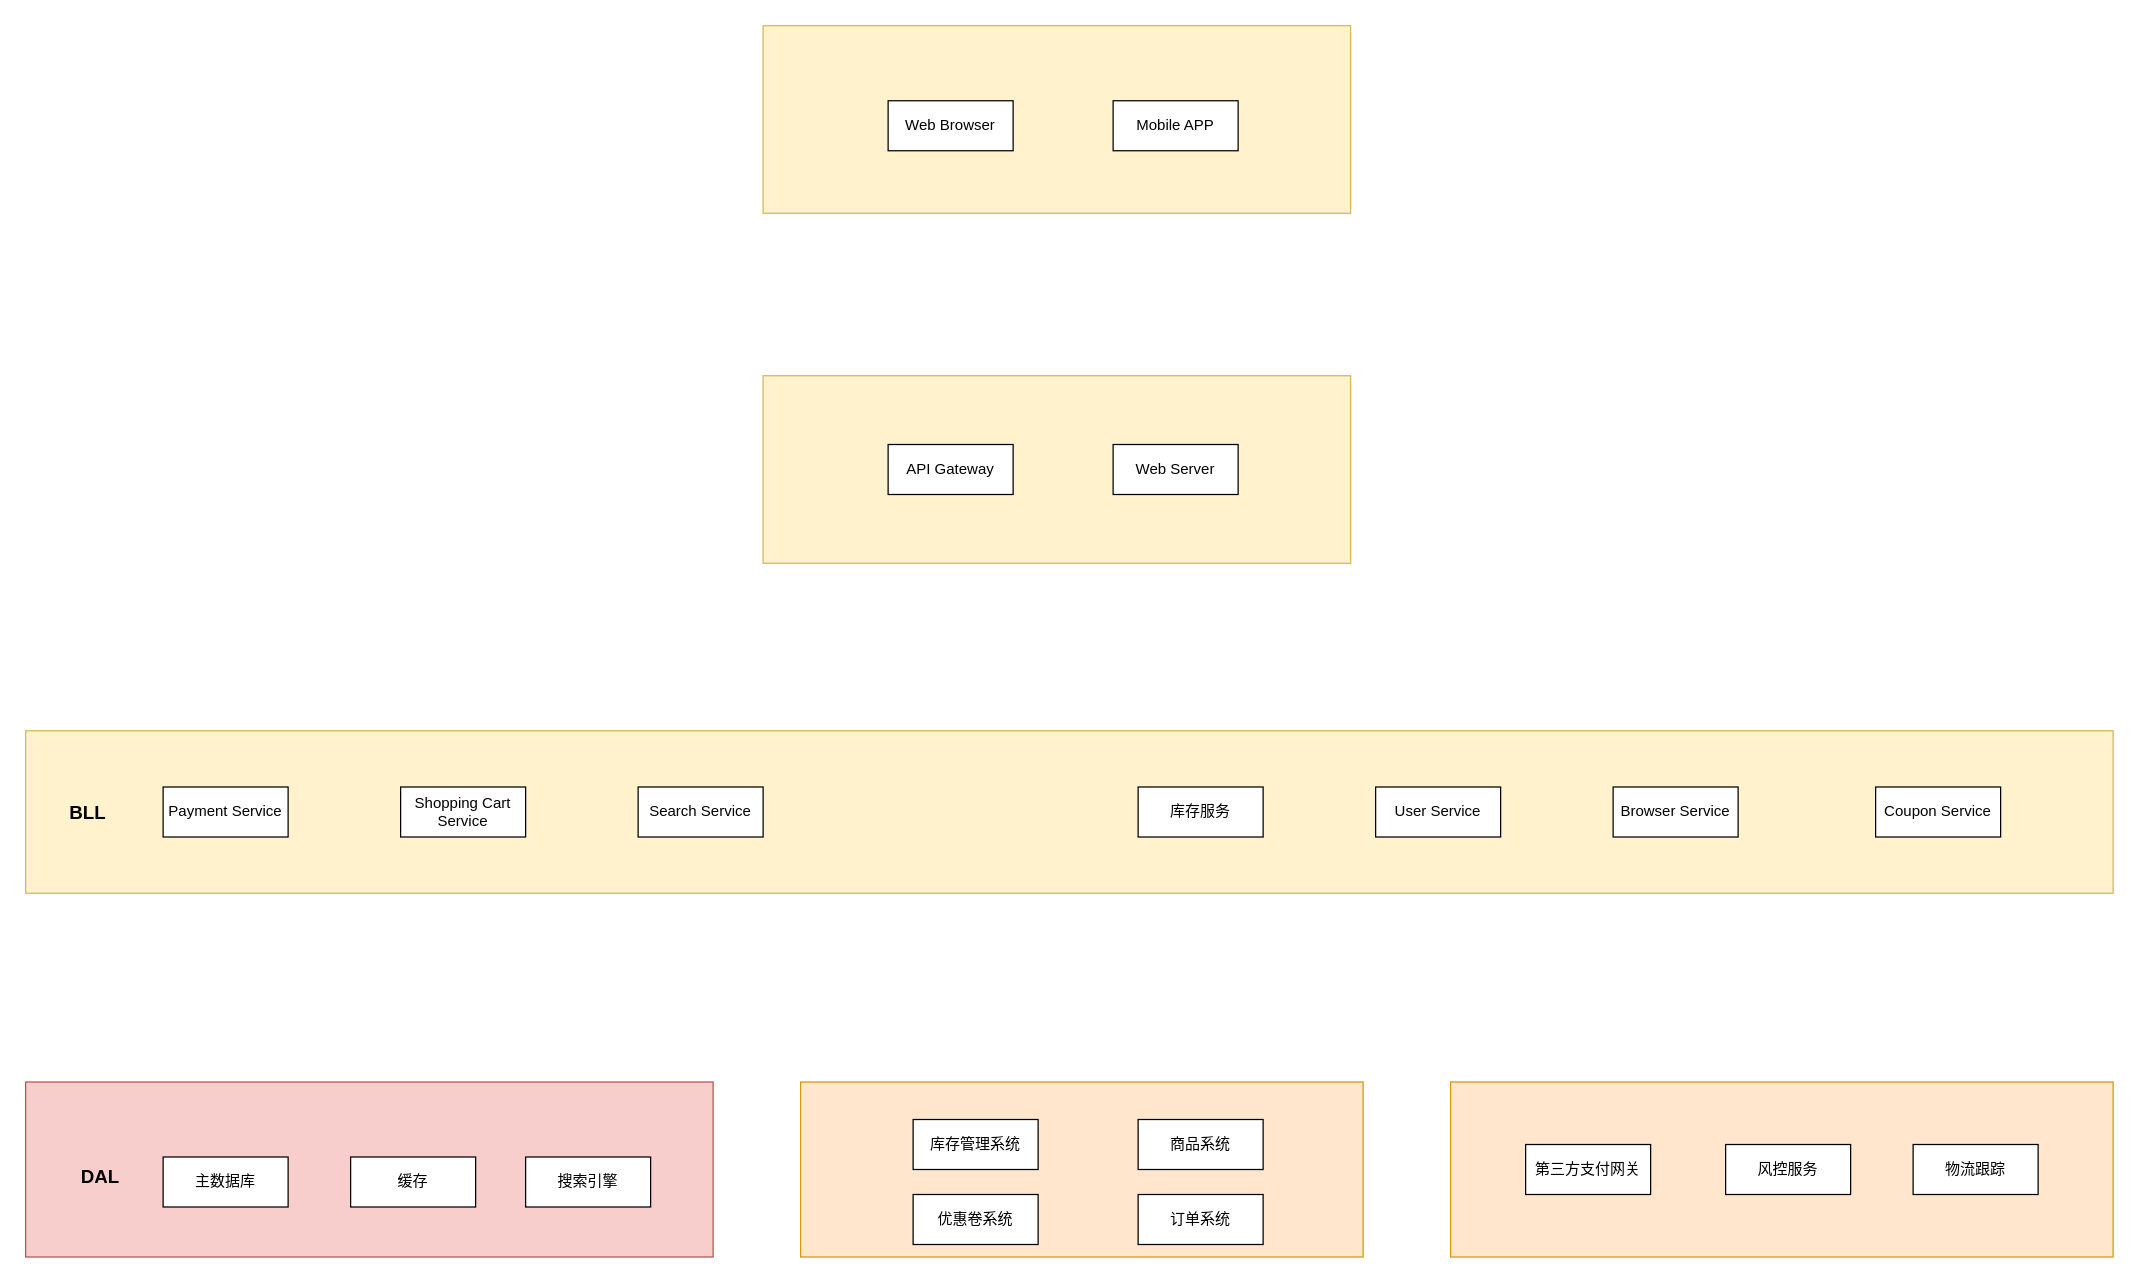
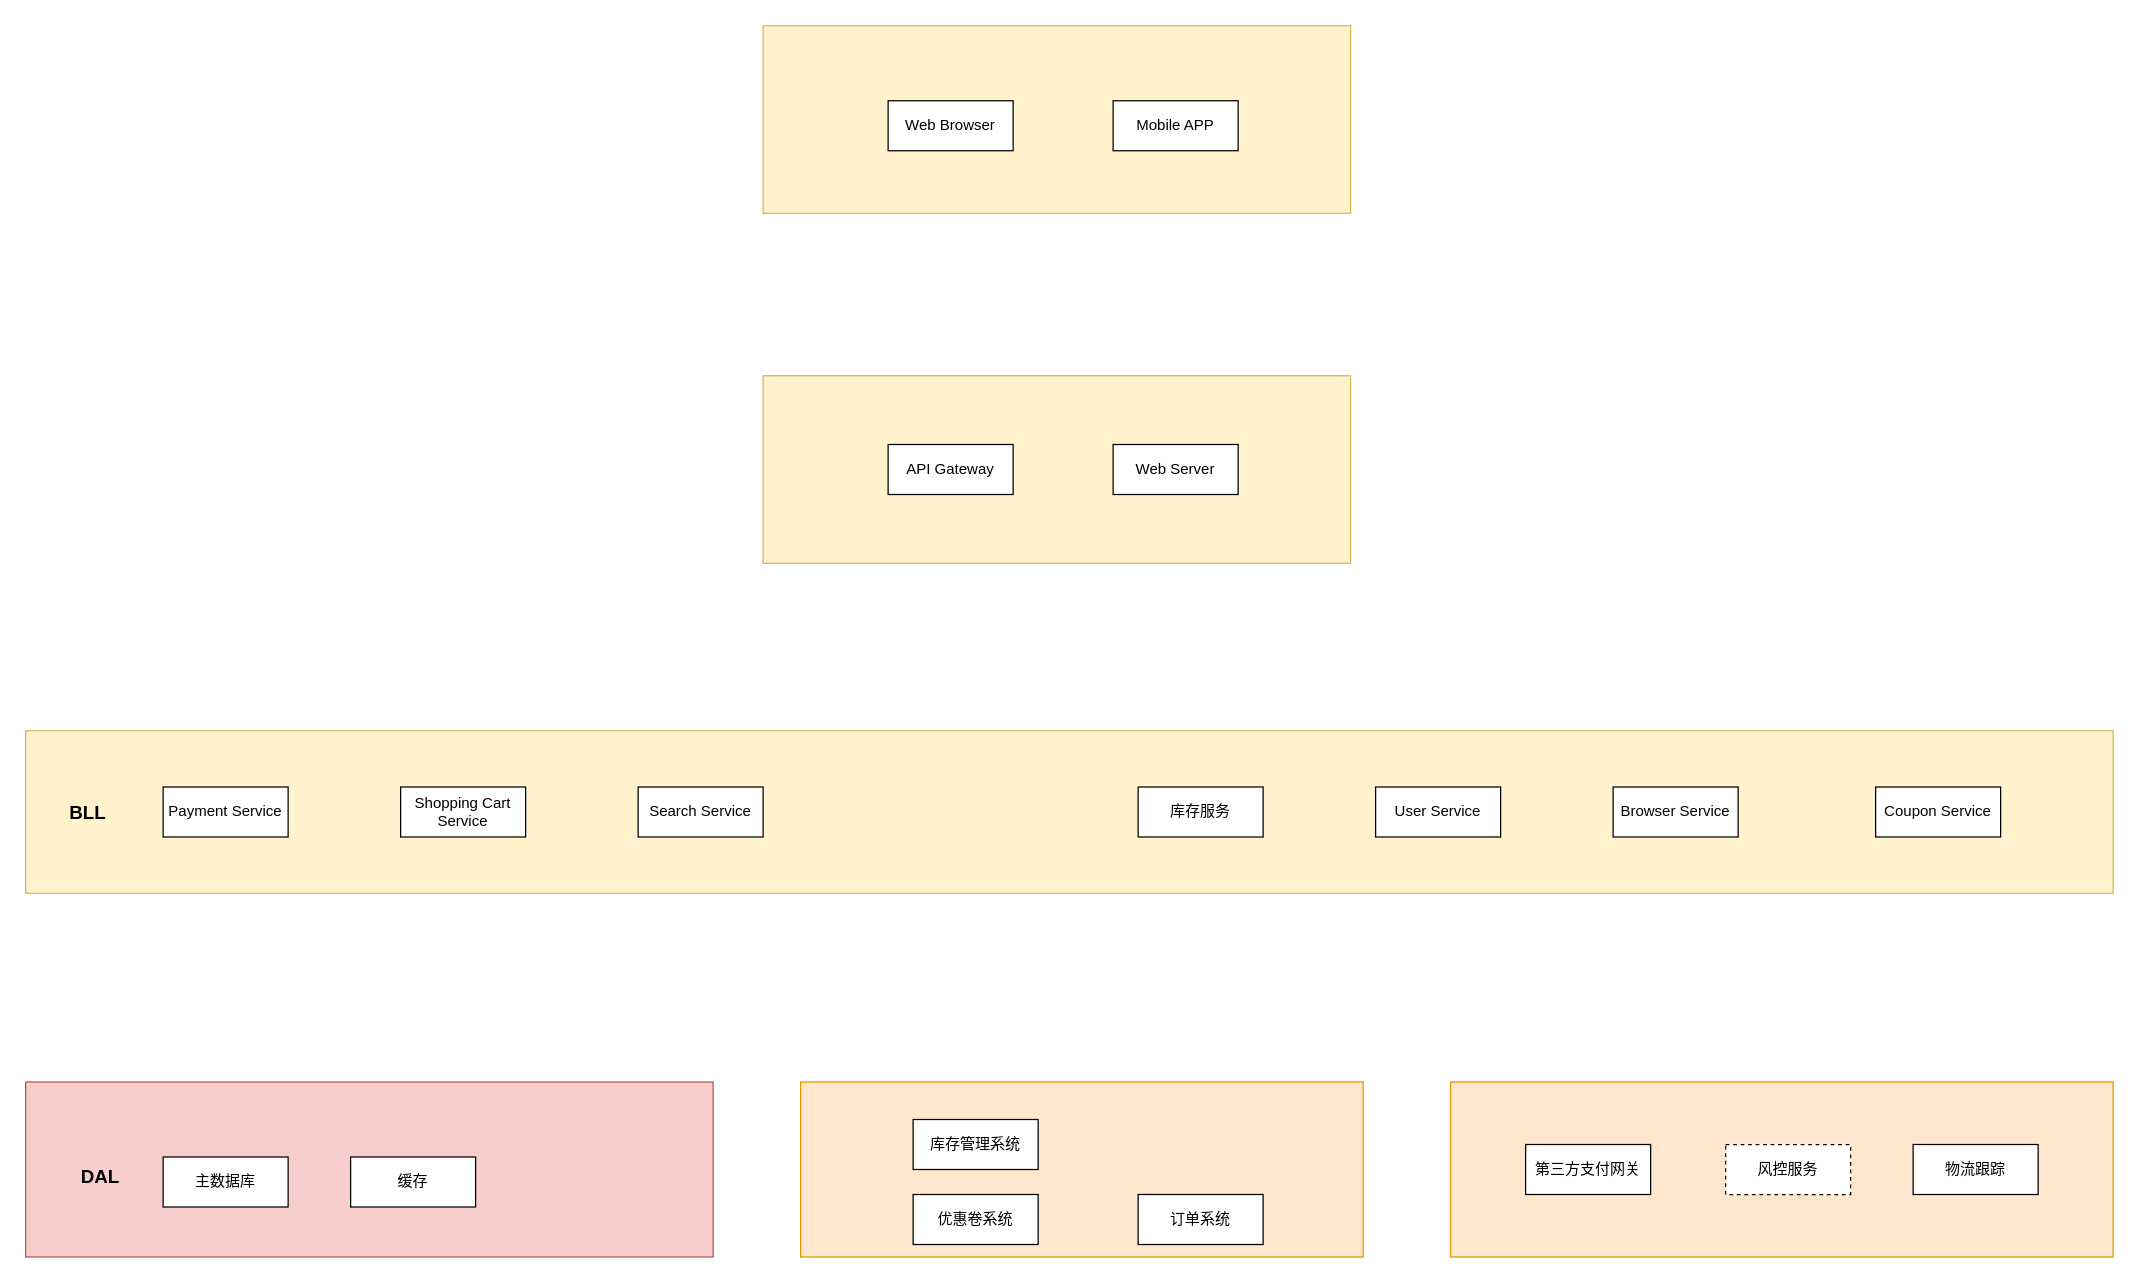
(1201, 1144) -> none
(1788, 1169) -> (1788, 1169)
(588, 1182) -> none
